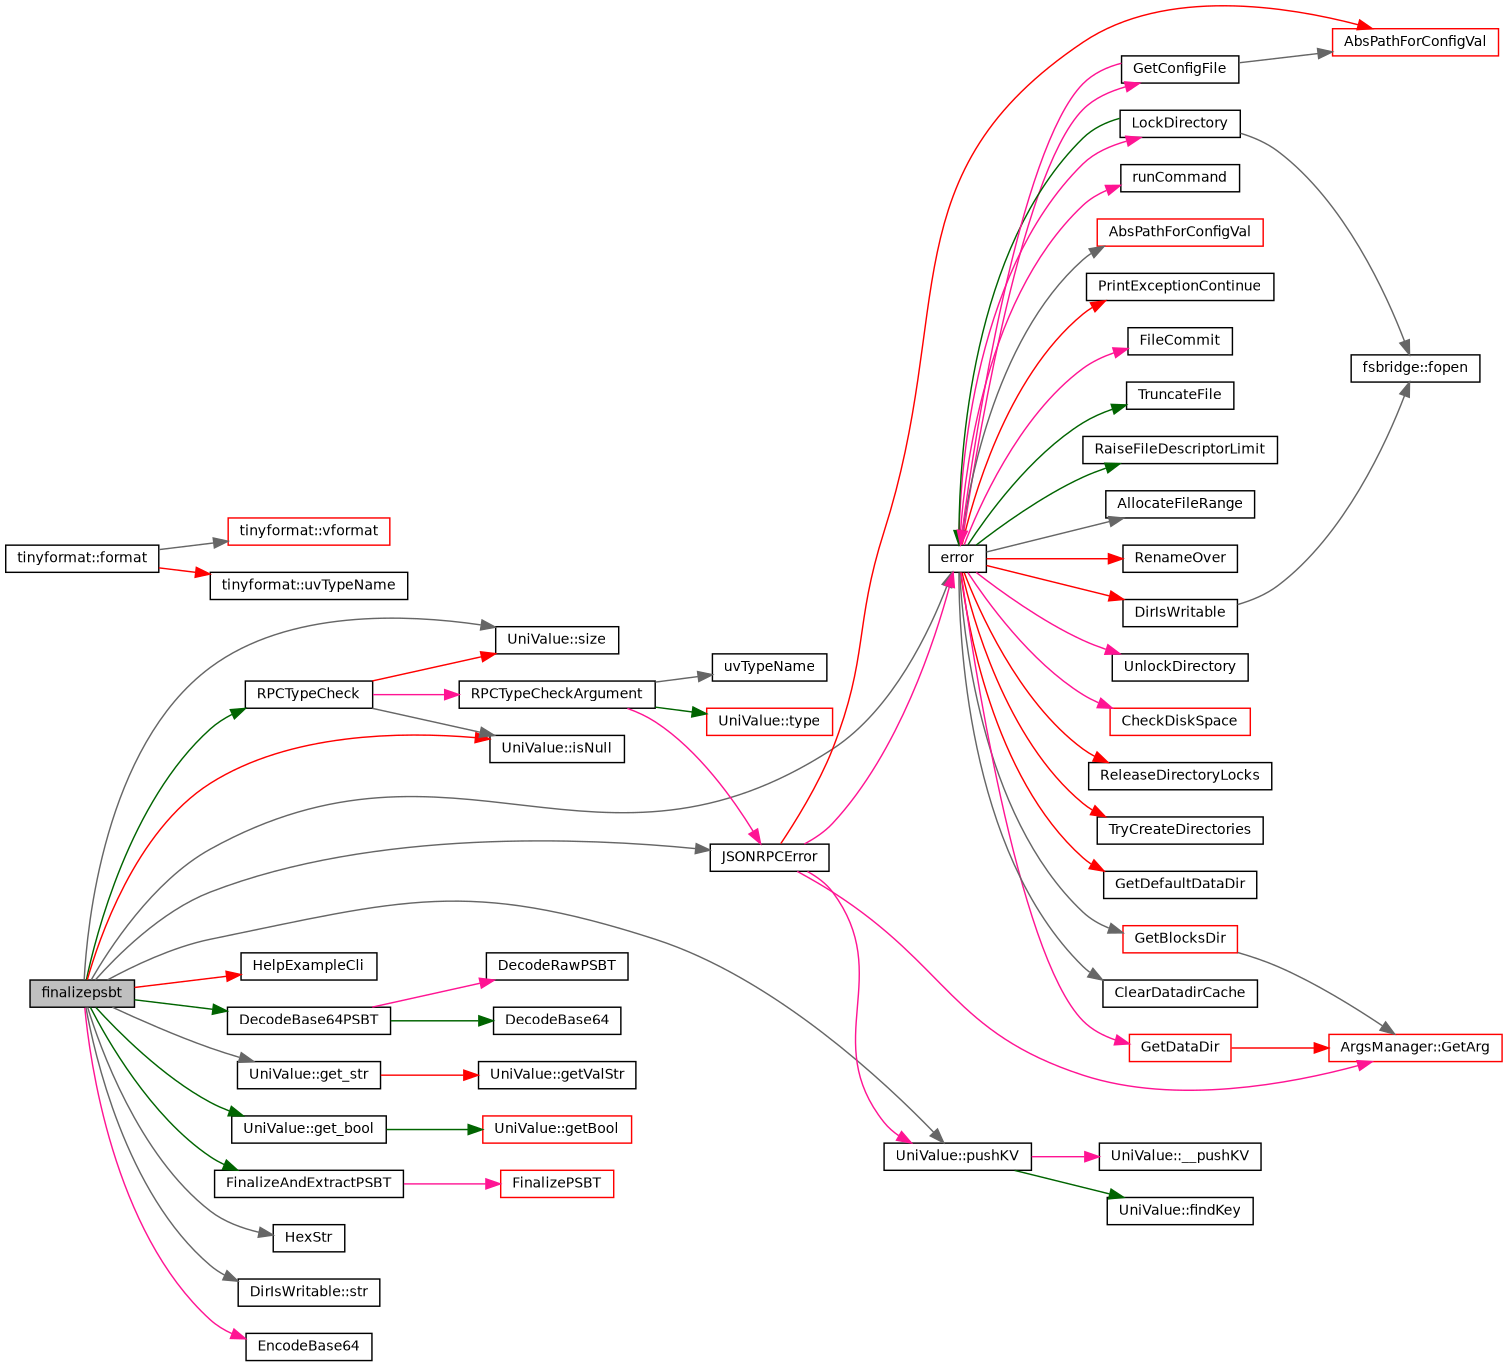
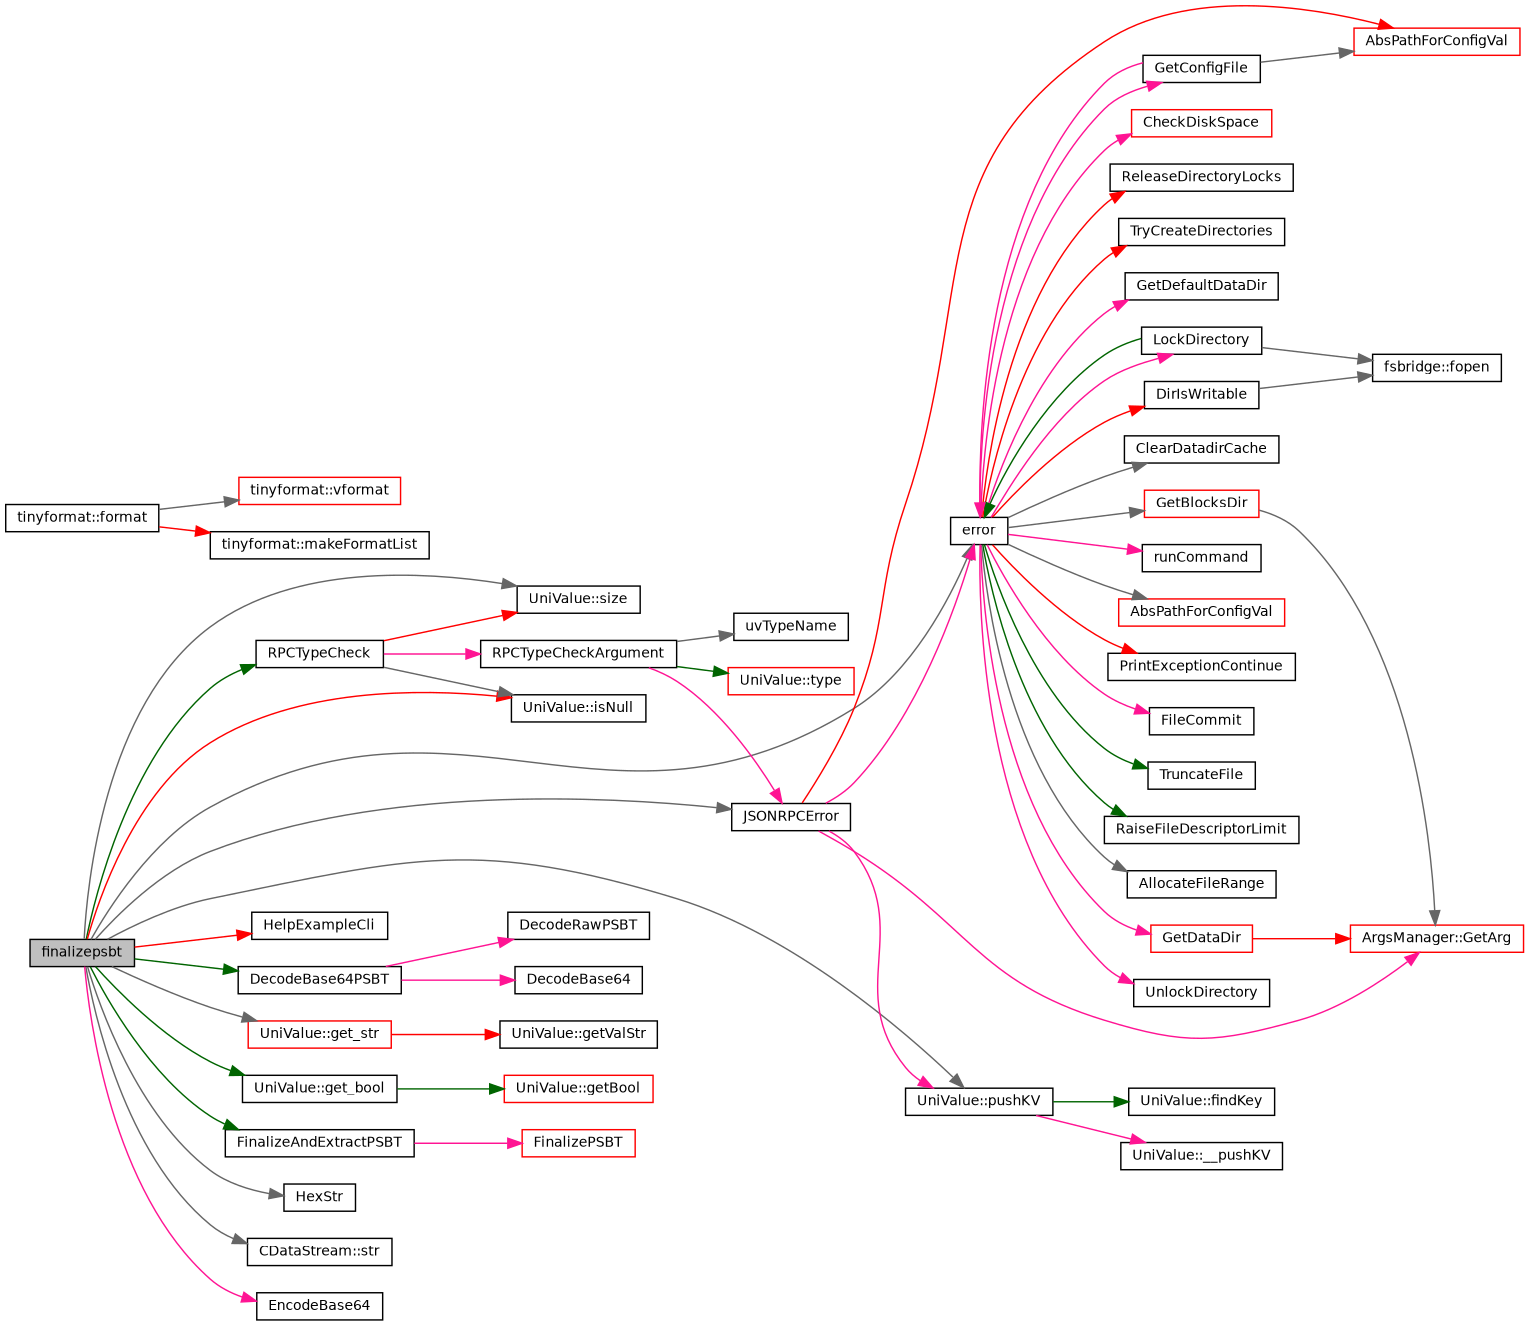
(1180, 559) -> none
(309, 586) -> (320, 545)
(1001, 730) -> (1033, 401)
(435, 1021) -> (451, 980)
(309, 1075) -> (320, 1035)
(309, 1293) -> (320, 1252)
